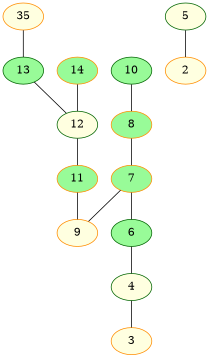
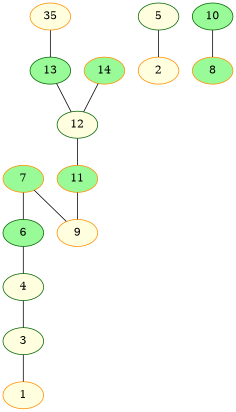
(131, 152) -> none
(131, 341) -> (23, 341)
none -> (23, 395)
